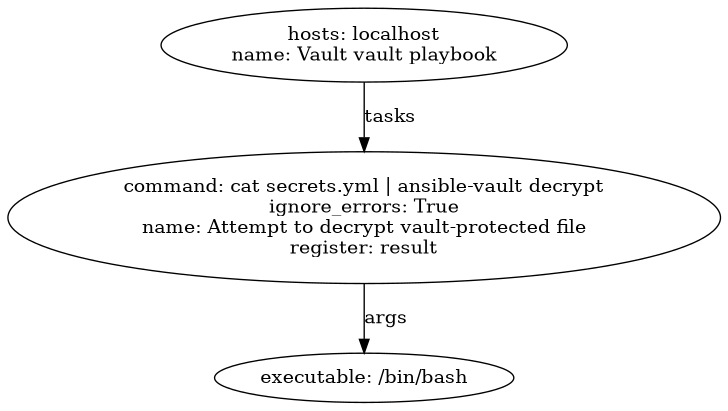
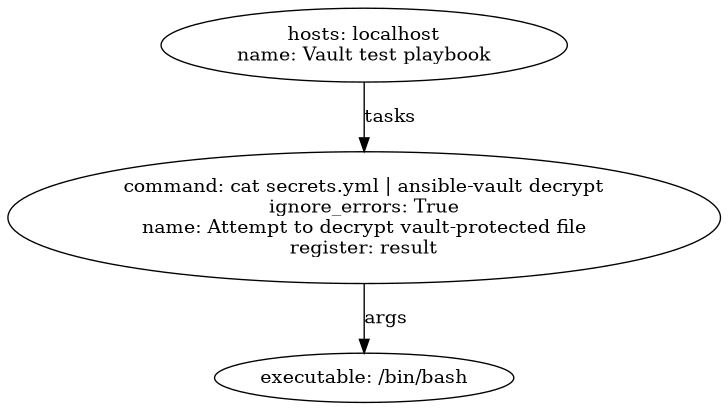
(364, 45) -> (364, 45)
